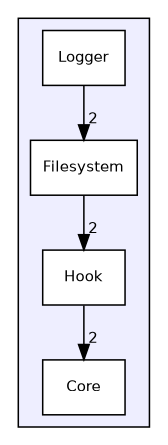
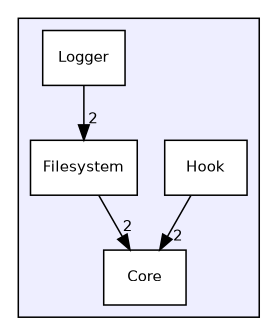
(84, 215) -> (111, 216)
